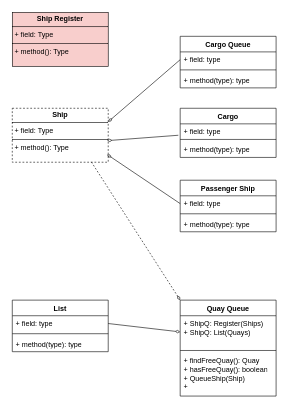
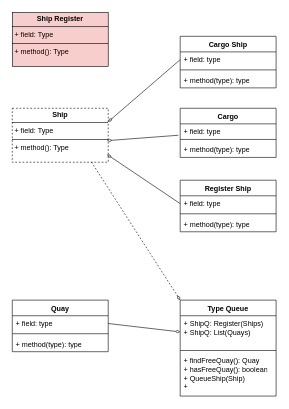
(228, 45) -> (228, 45)
(228, 189) -> (228, 189)
(60, 309) -> (60, 309)
(228, 309) -> (228, 309)
